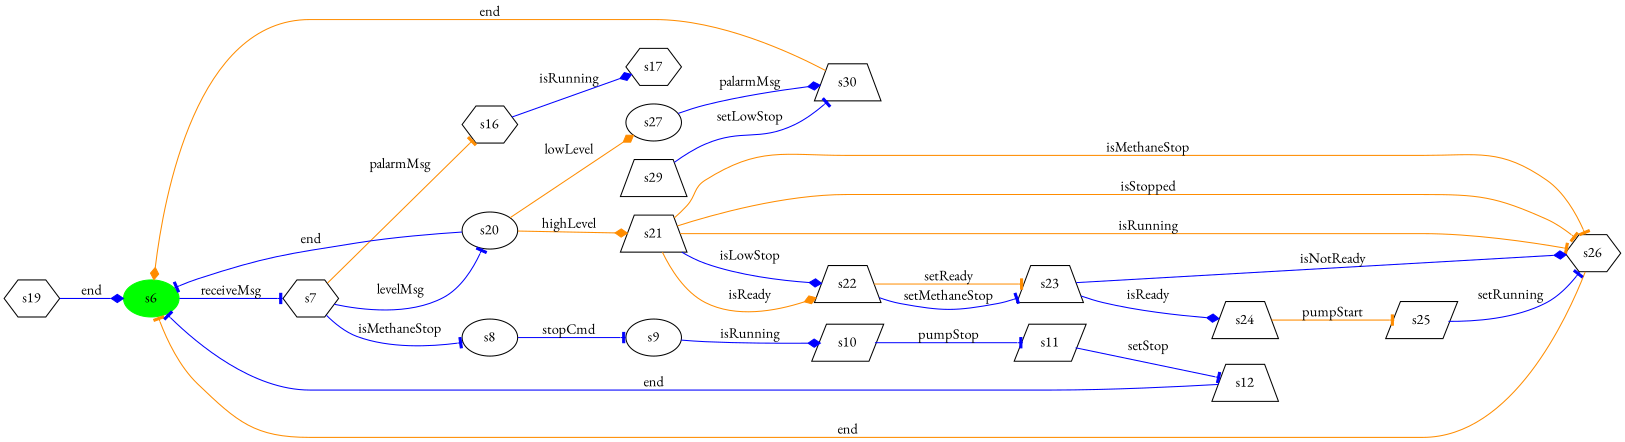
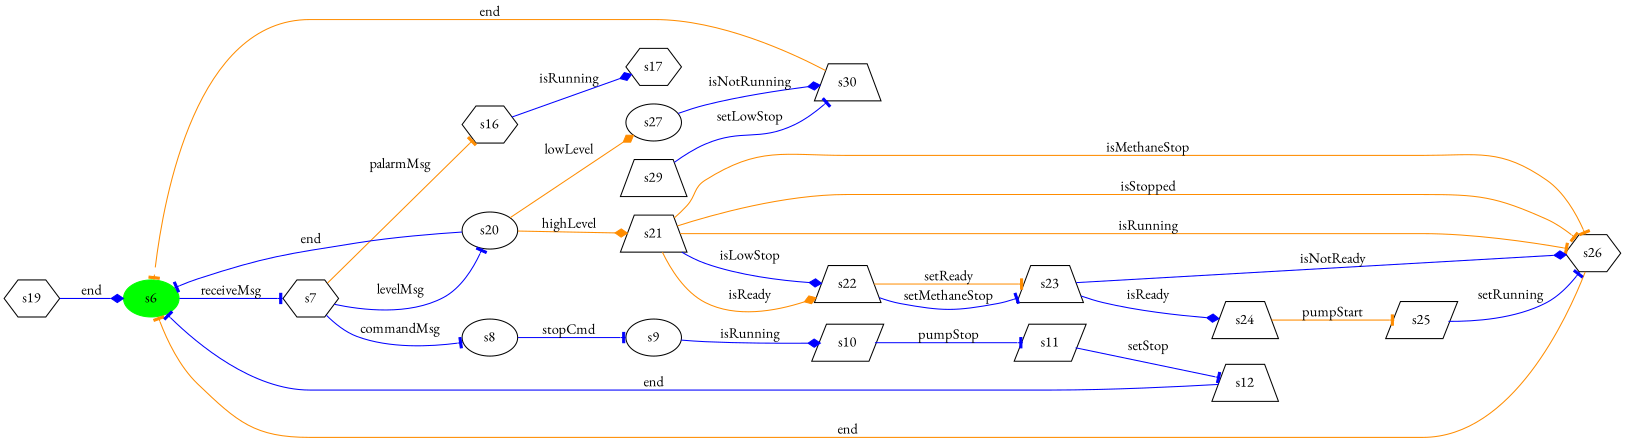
(414, 20) -> (414, 20)
(750, 82) -> (750, 82)
(400, 329) -> (400, 329)
